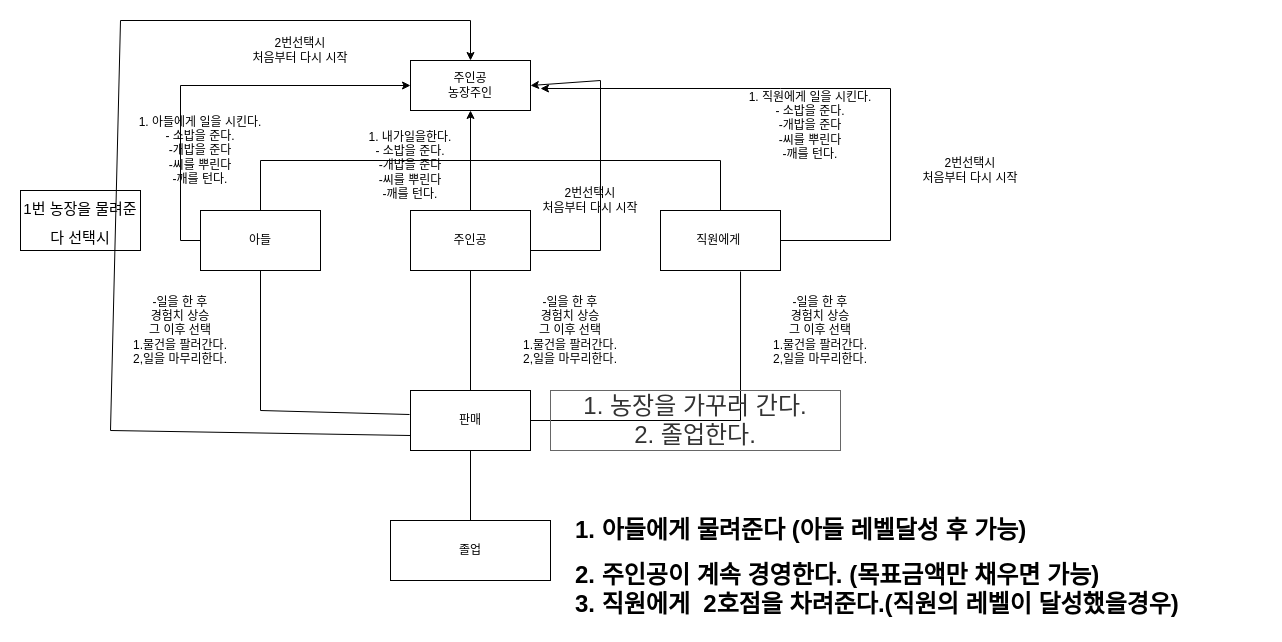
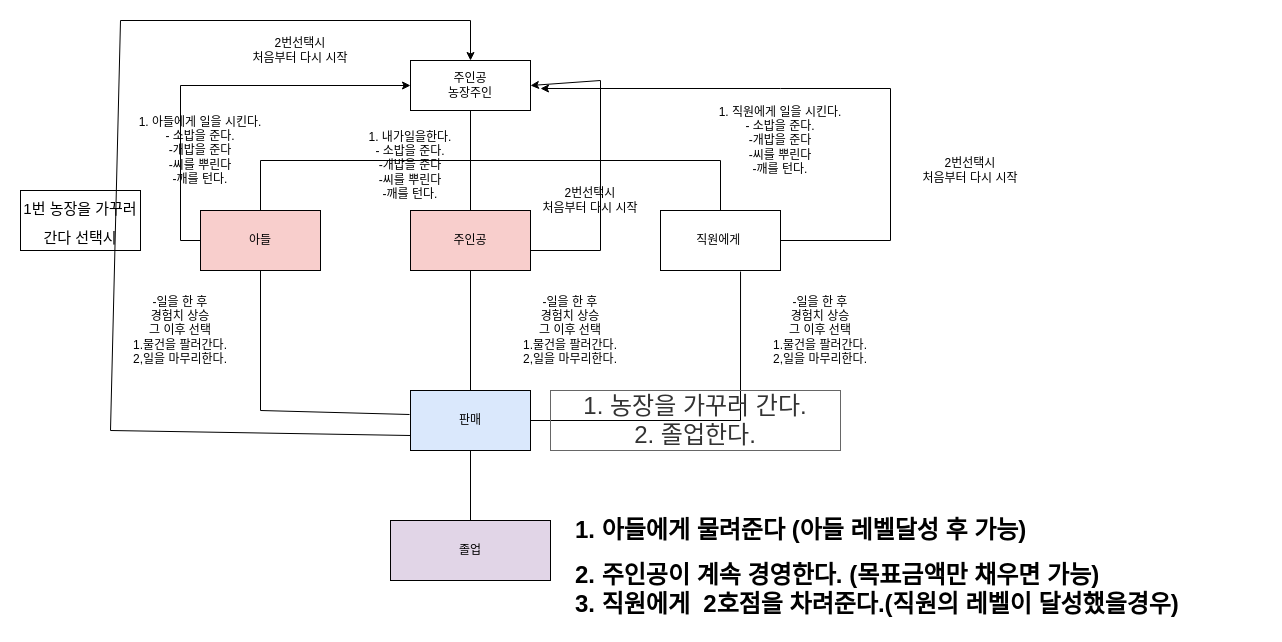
(471, 118) -> (471, 116)
(811, 126) -> (781, 141)
(81, 221) -> (81, 221)
(261, 241) -> (261, 241)
(471, 241) -> (471, 241)
(471, 421) -> (471, 421)
(471, 551) -> (471, 551)
